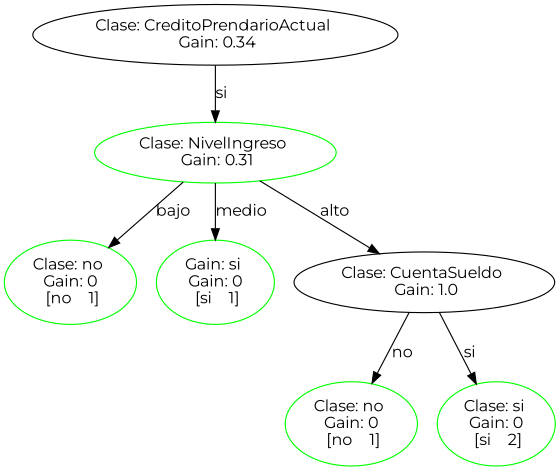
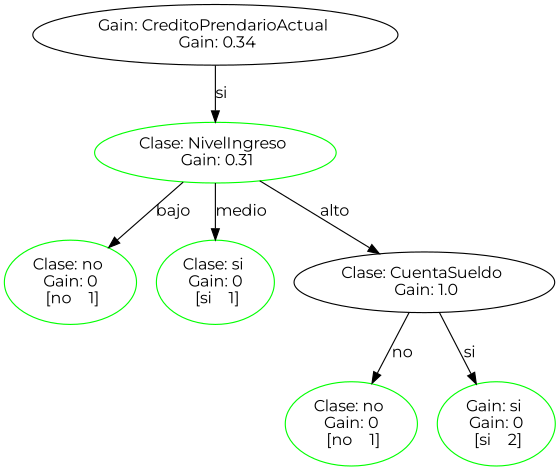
(215, 35) -> (215, 35)
(215, 282) -> (215, 282)
(496, 424) -> (496, 424)
